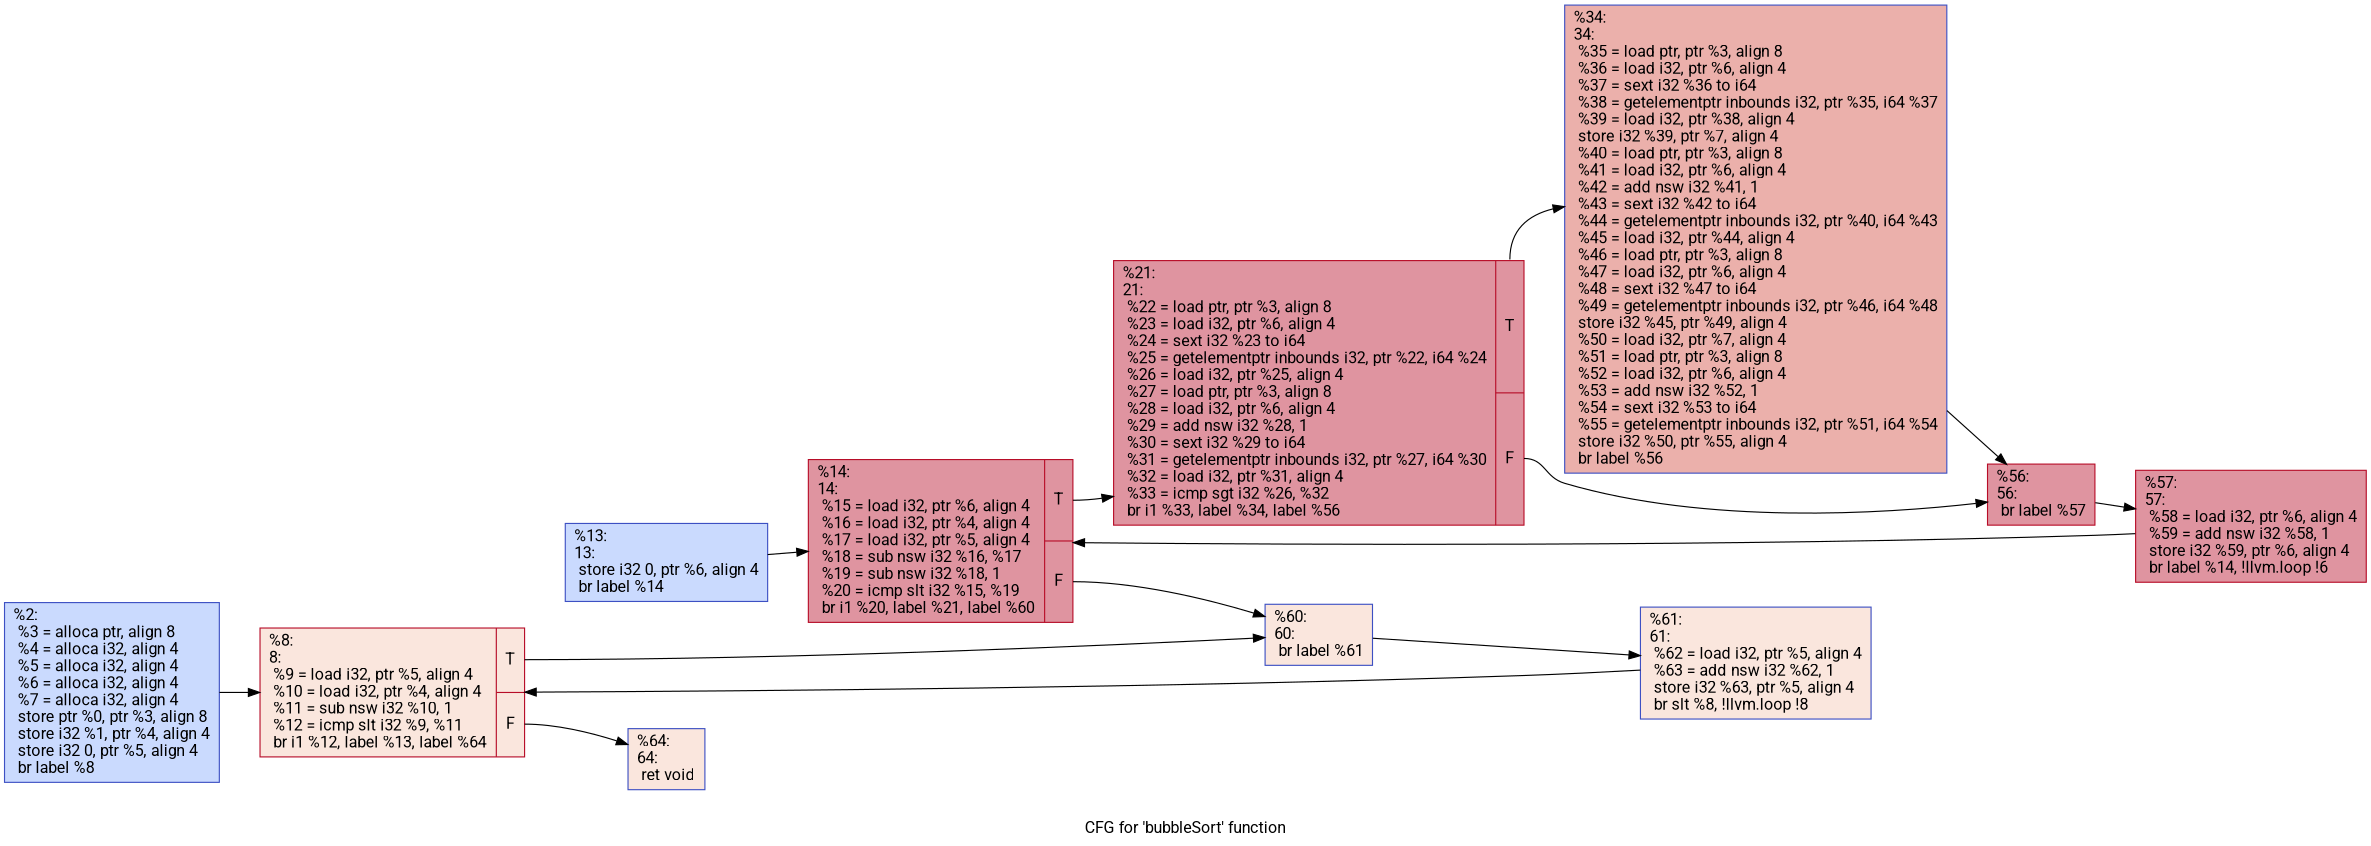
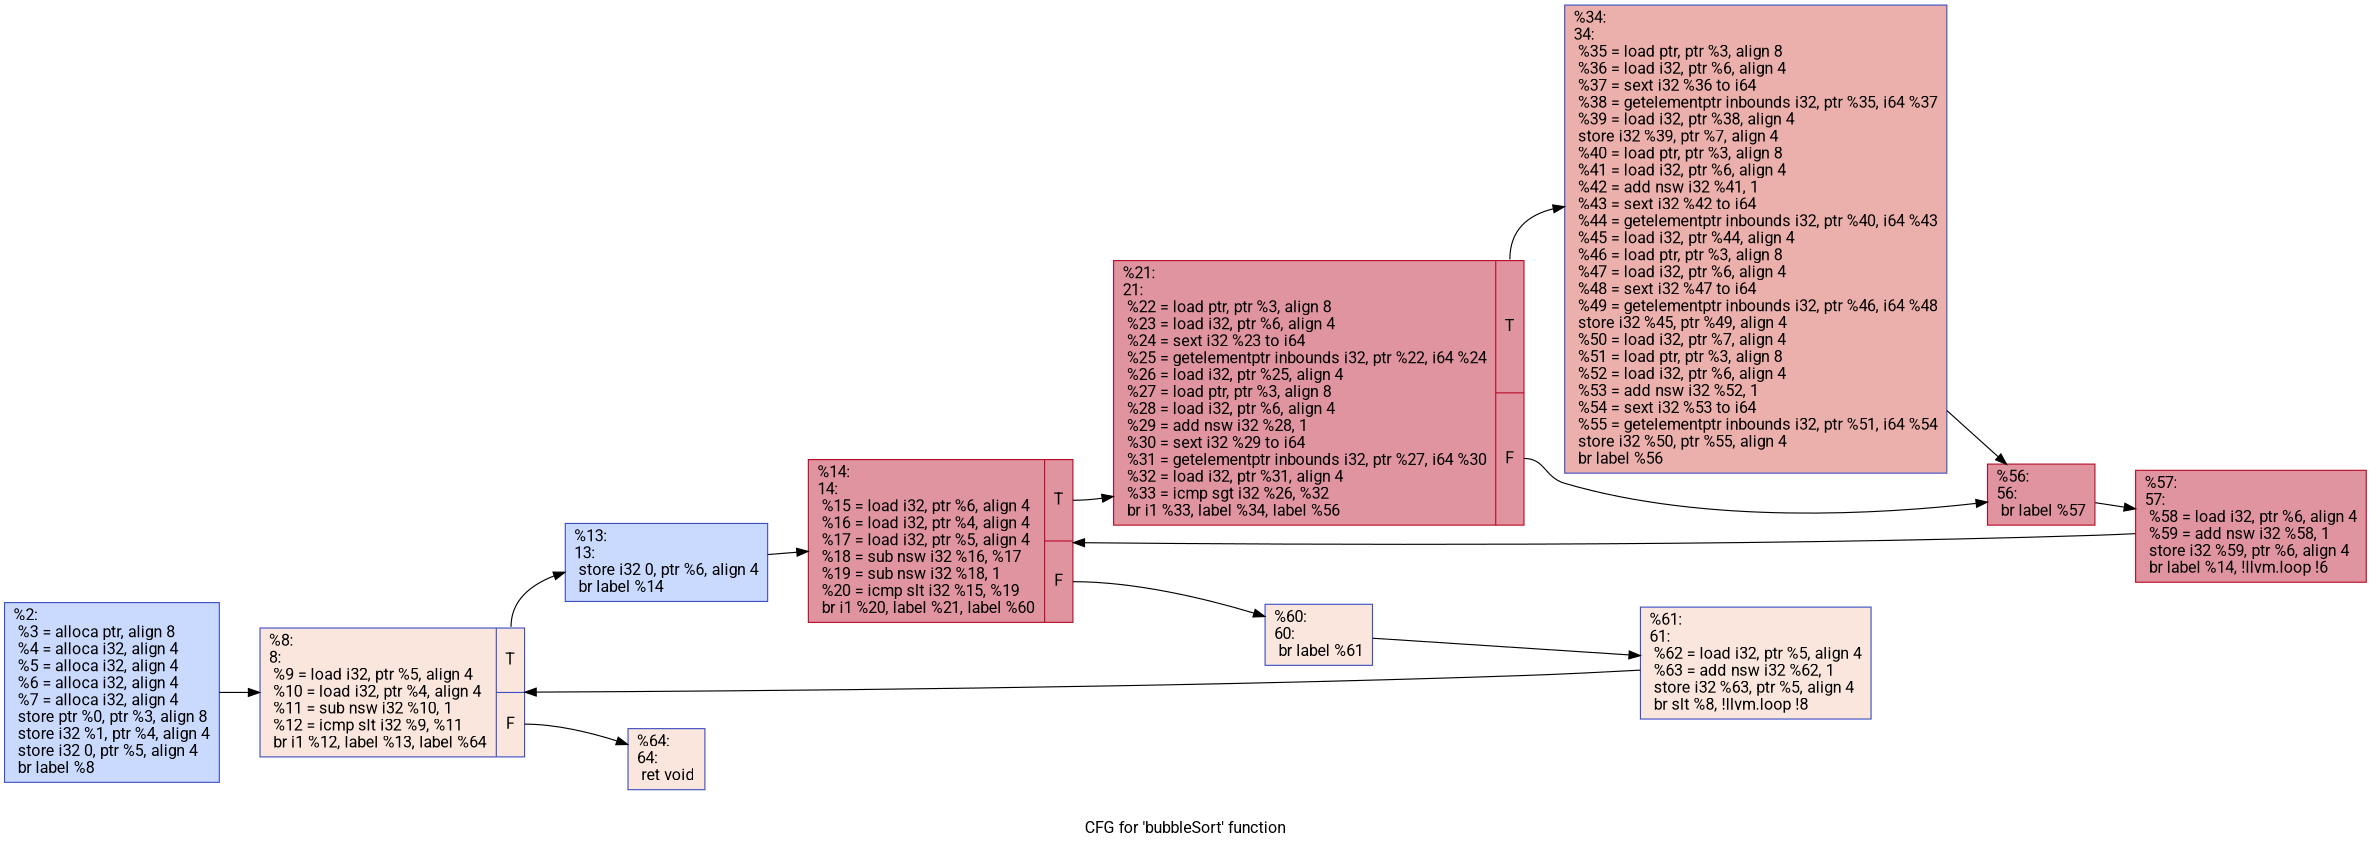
(889, 653) -> (524, 595)
(392, 692) -> (392, 692)
